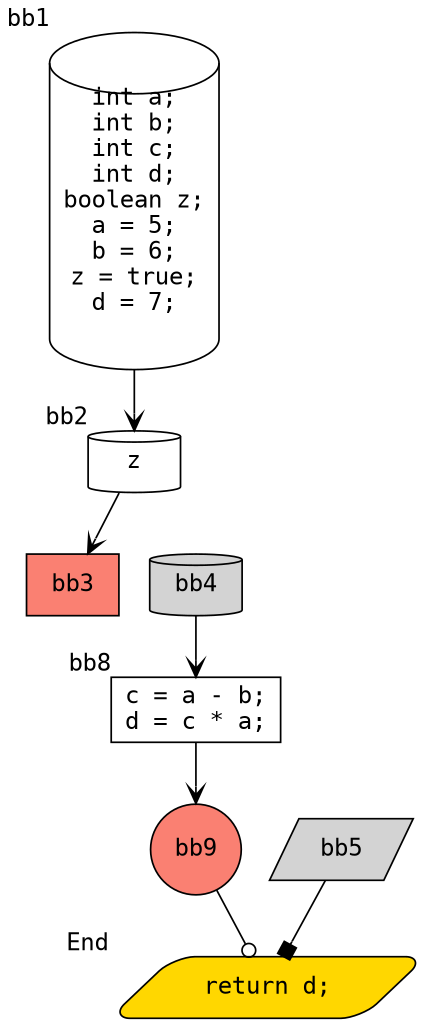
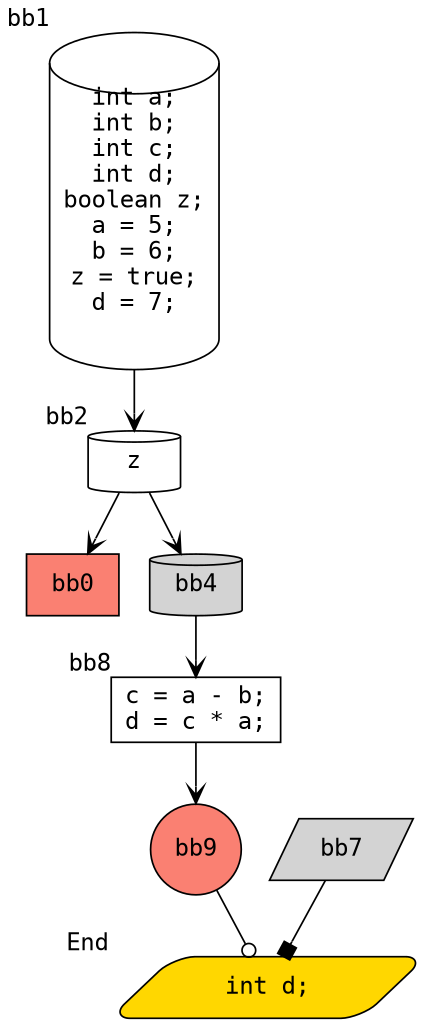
none -> (161, 516)
(73, 585) -> (73, 585)
(341, 849) -> (341, 849)
(268, 987) -> (268, 987)
